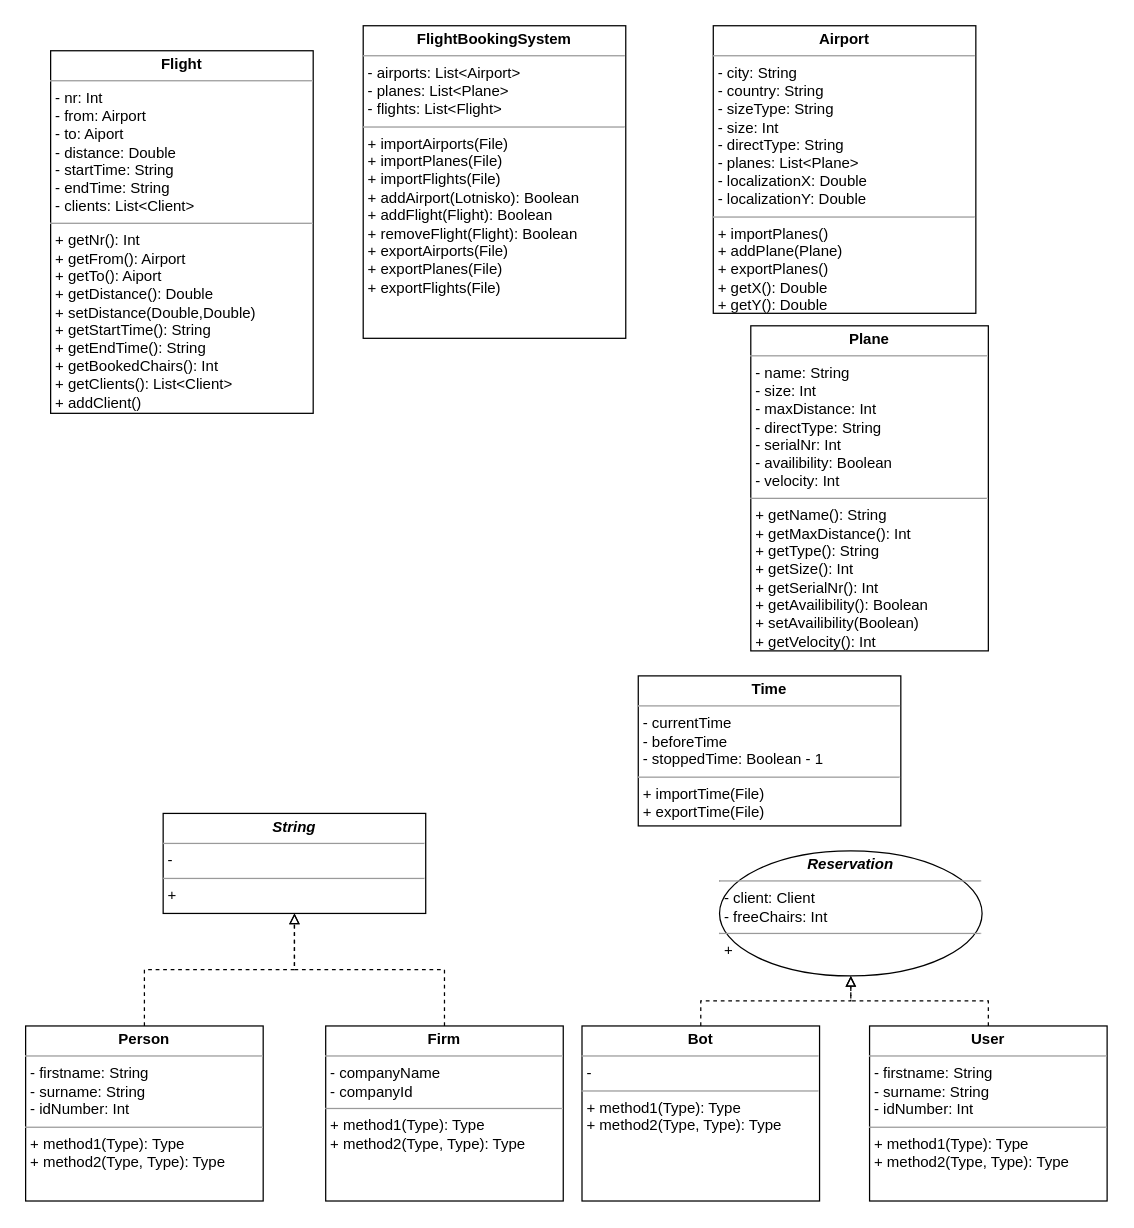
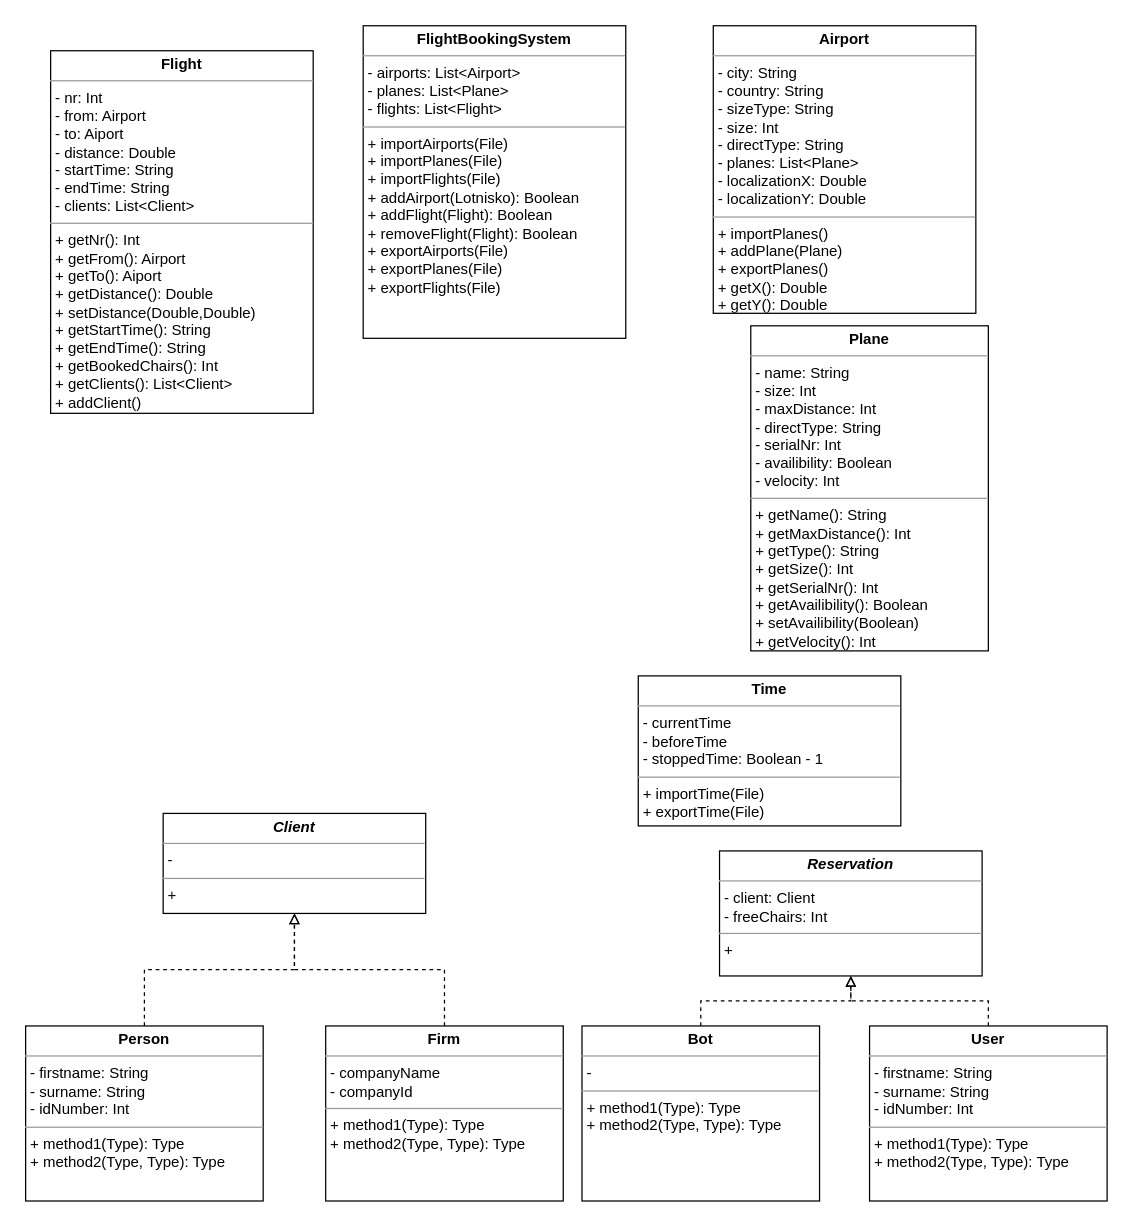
(186, 840) -> (184, 840)
(851, 913) -> (851, 913)
